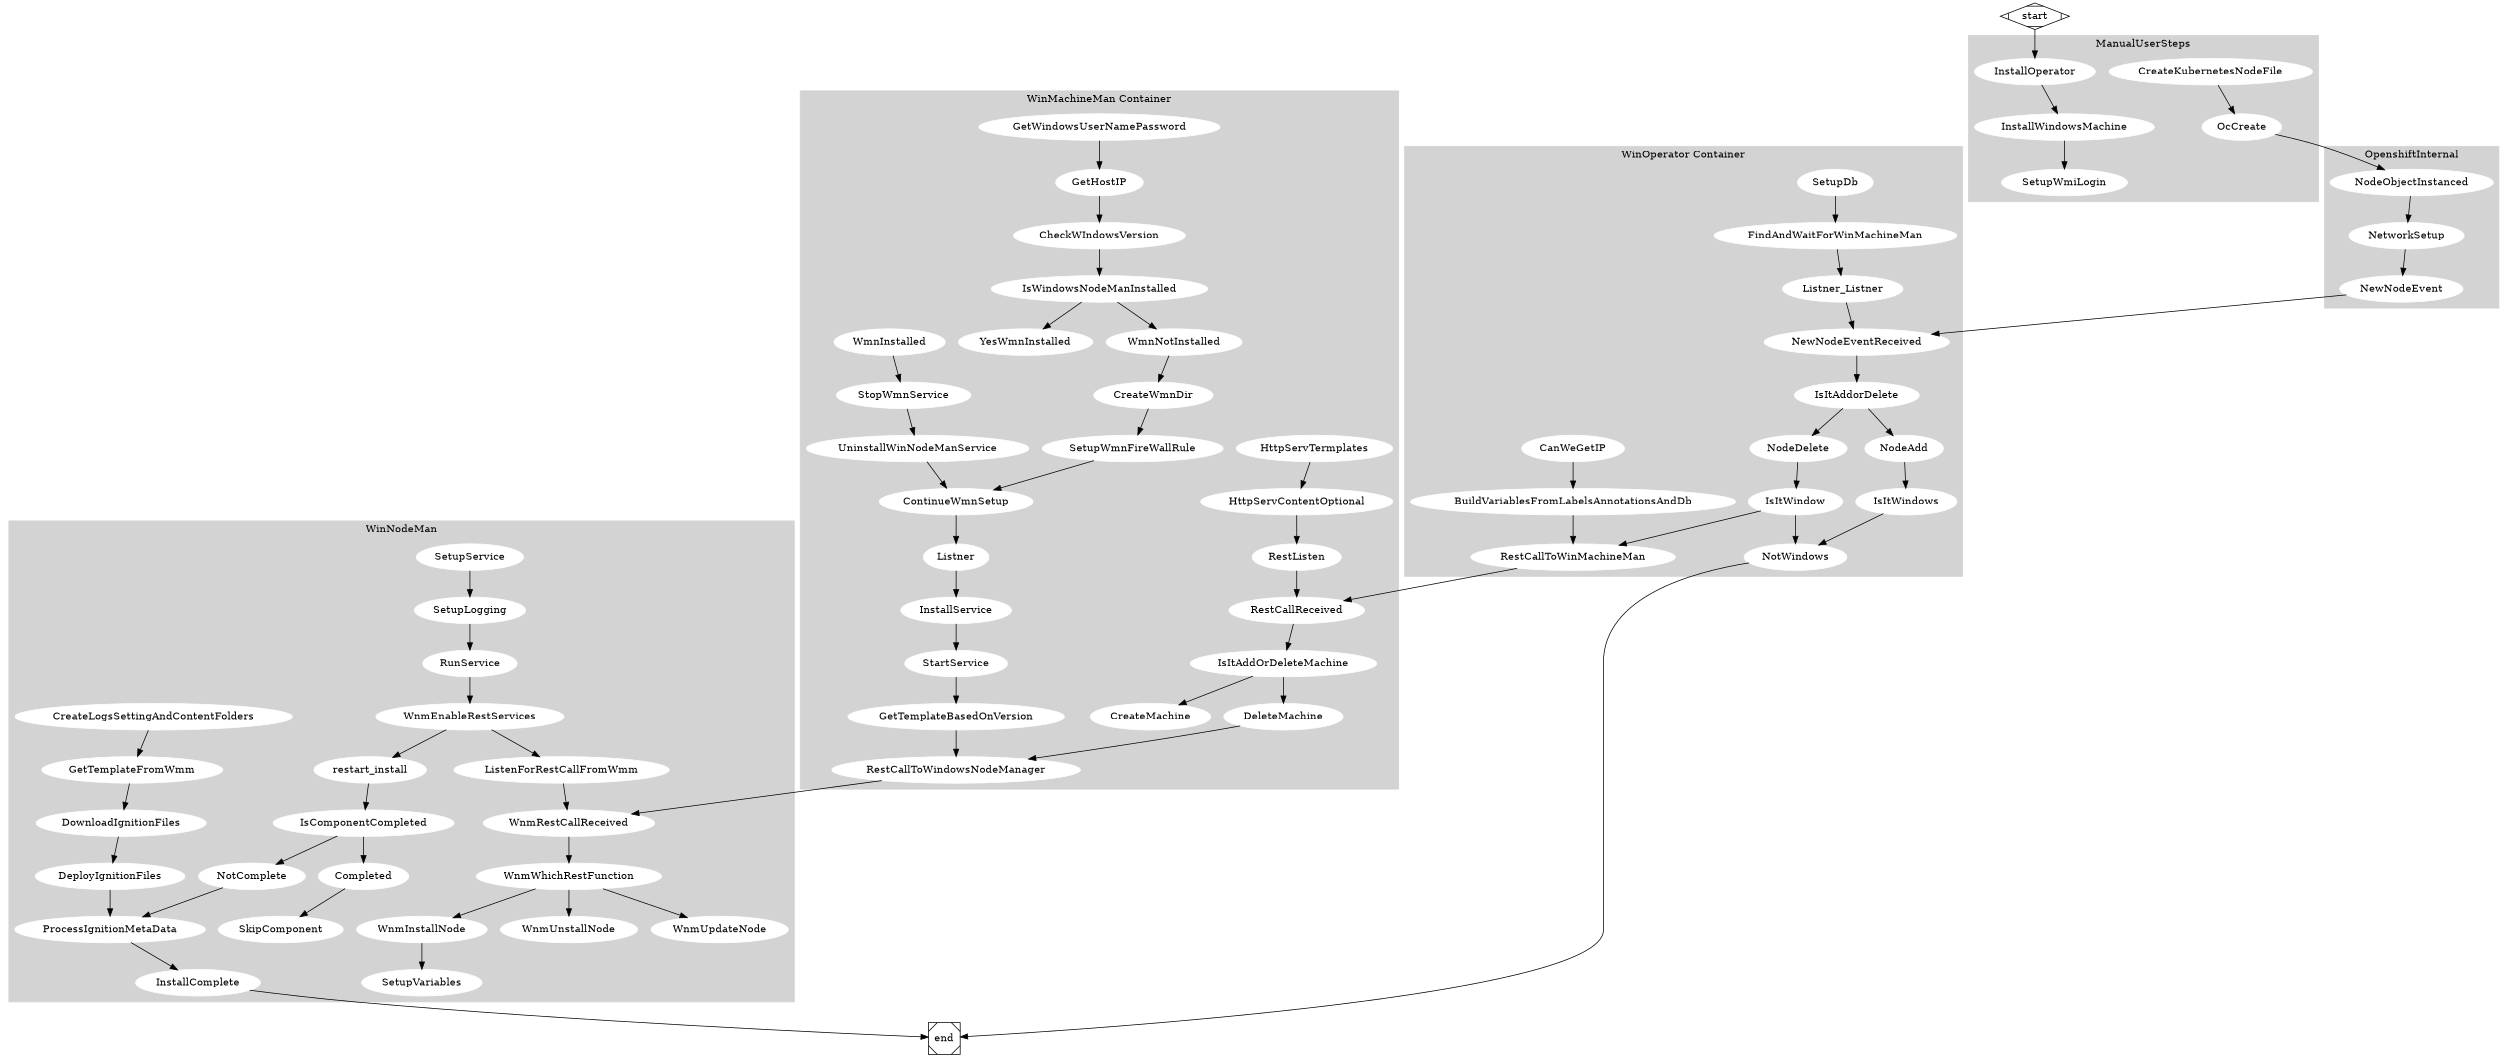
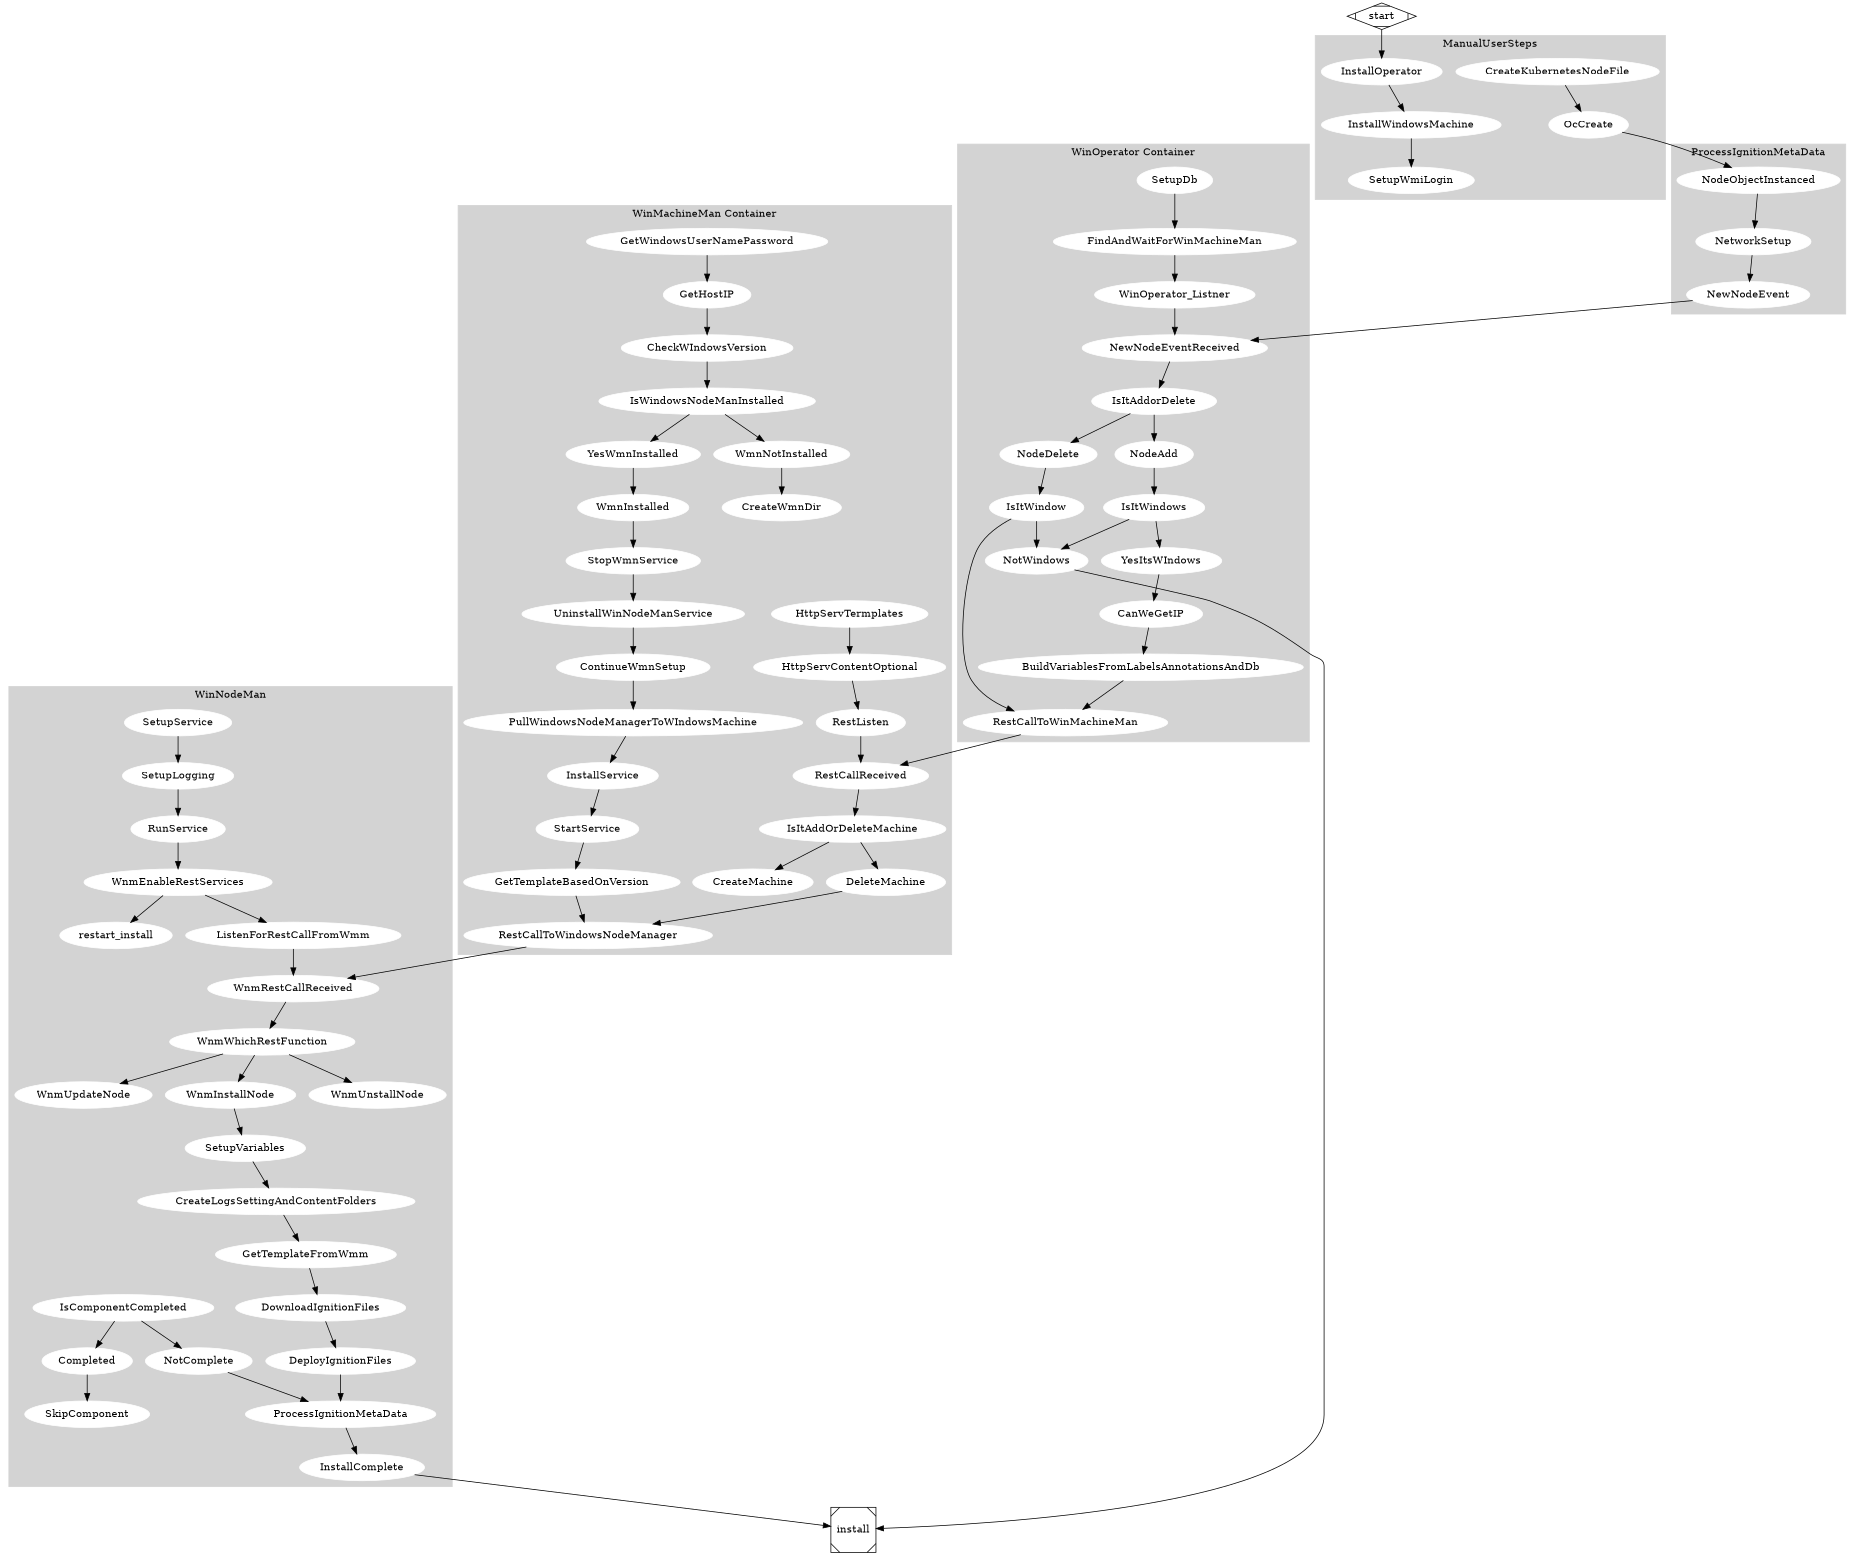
(2412, 155) -> (1759, 153)
(1843, 289) -> (1175, 295)
(1133, 449) -> none
none -> (633, 477)
(956, 557) -> (633, 723)
none -> (1162, 561)
(367, 793) -> none
(944, 1039) -> (853, 1530)
none -> (259, 1172)
